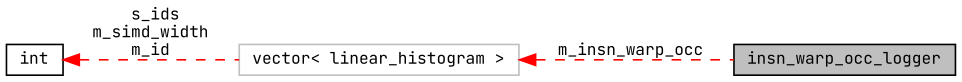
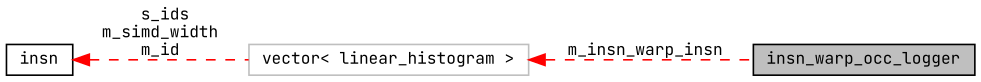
(626, 51) -> (641, 51)
(35, 60) -> (40, 60)
